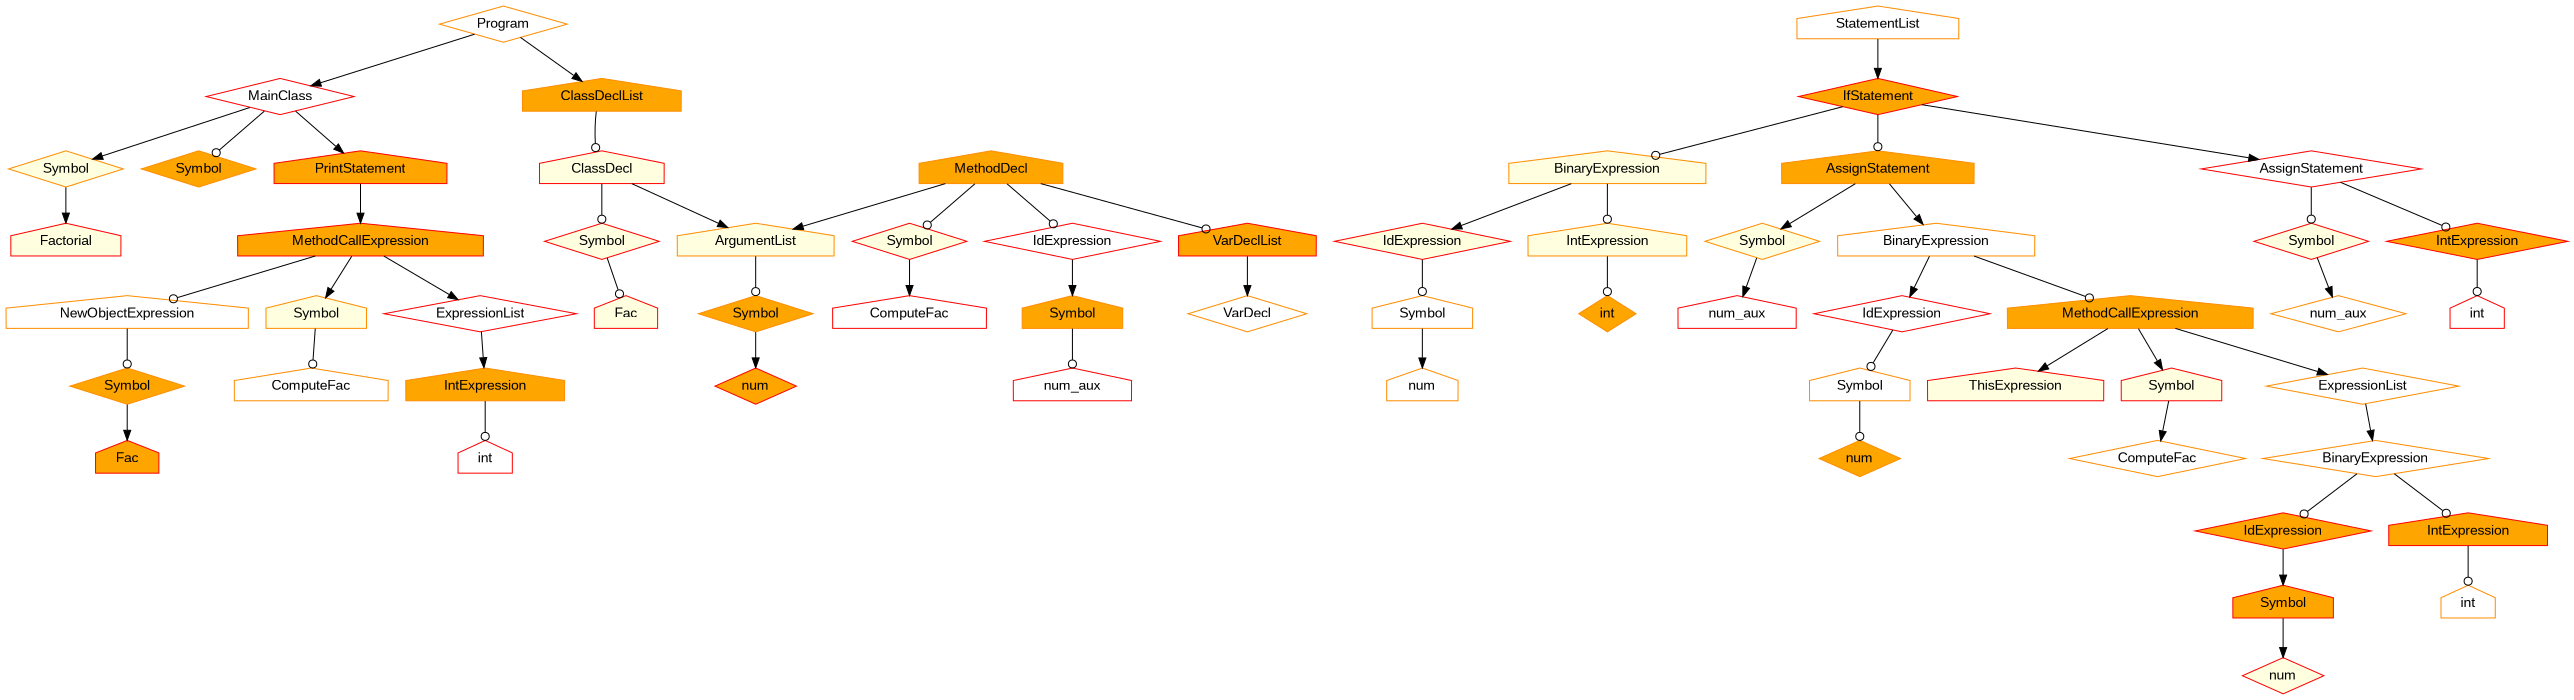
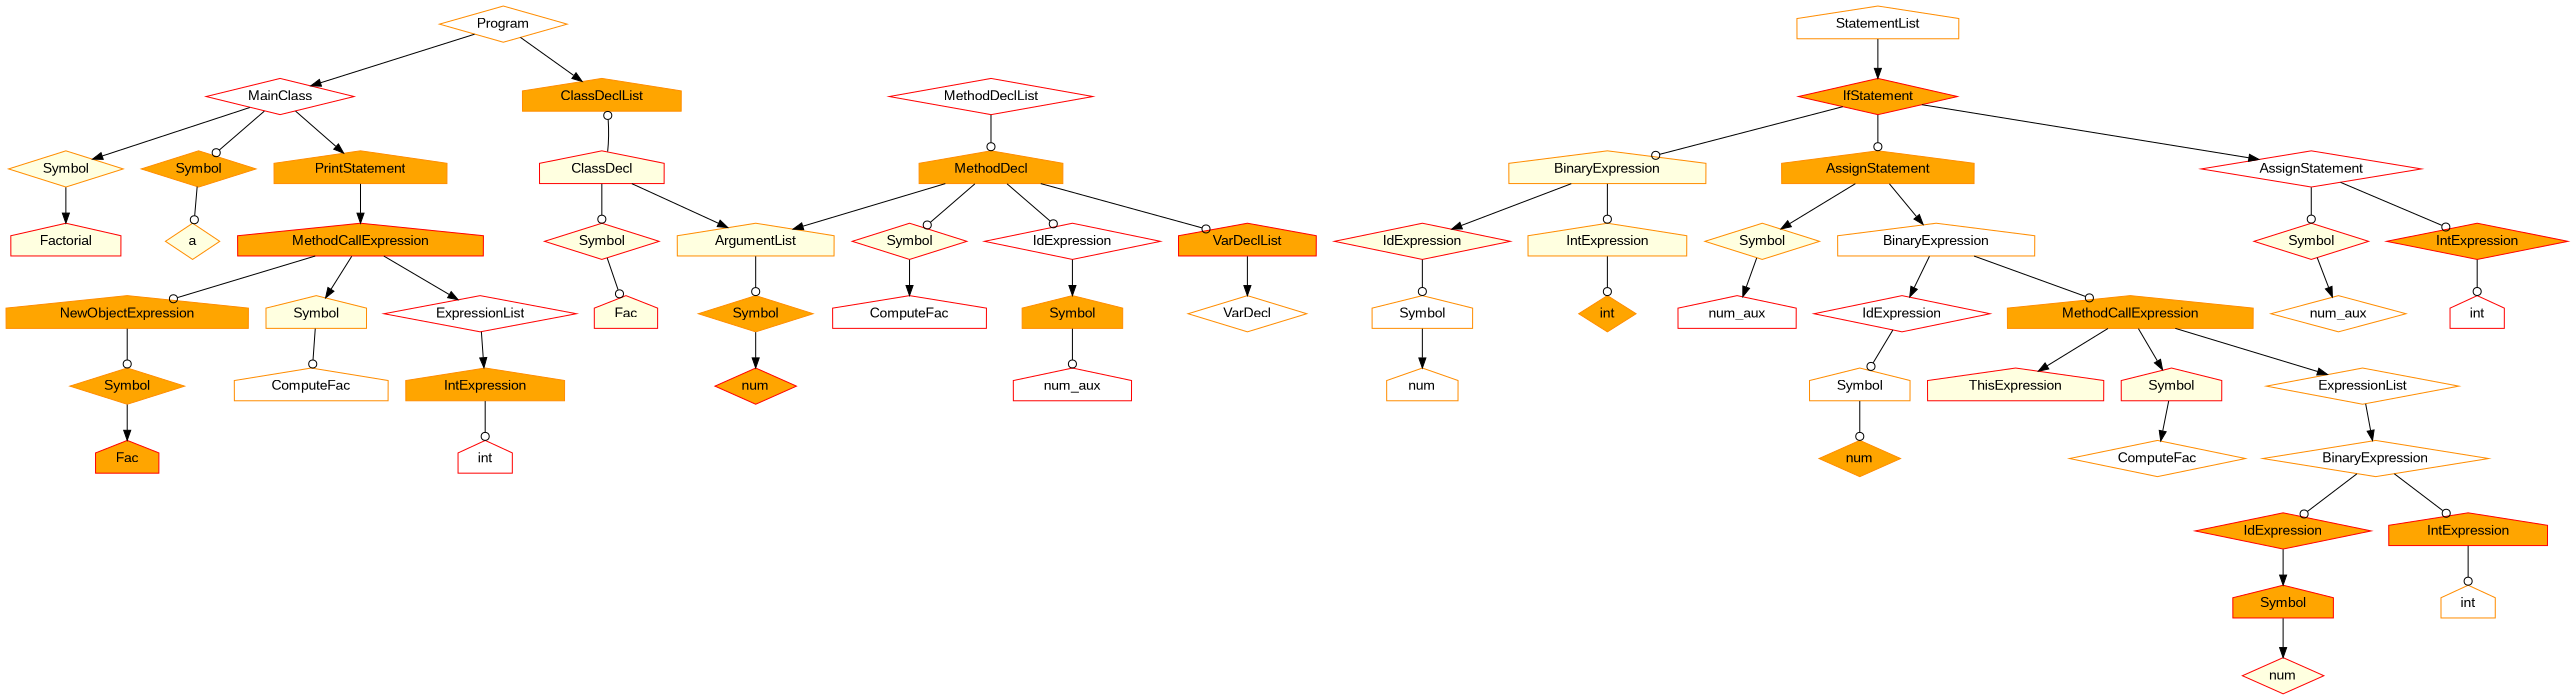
none -> (991, 97)
(595, 127) -> (609, 136)
(361, 169) -> (361, 169)
none -> (193, 241)
(127, 314) -> (127, 314)
